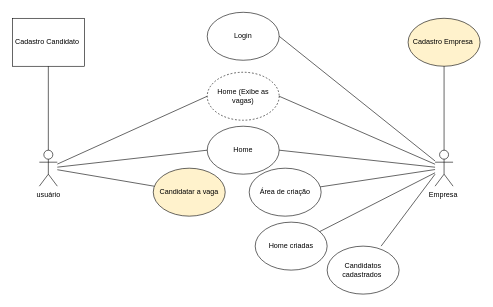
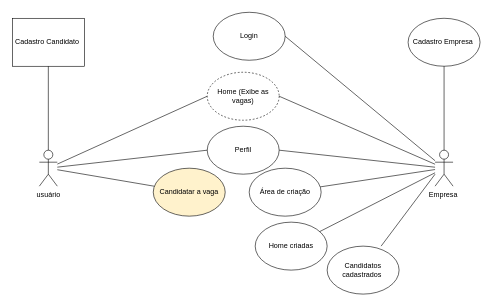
(243, 36) -> (249, 36)
(444, 42) -> (444, 42)
(243, 150) -> (243, 150)
